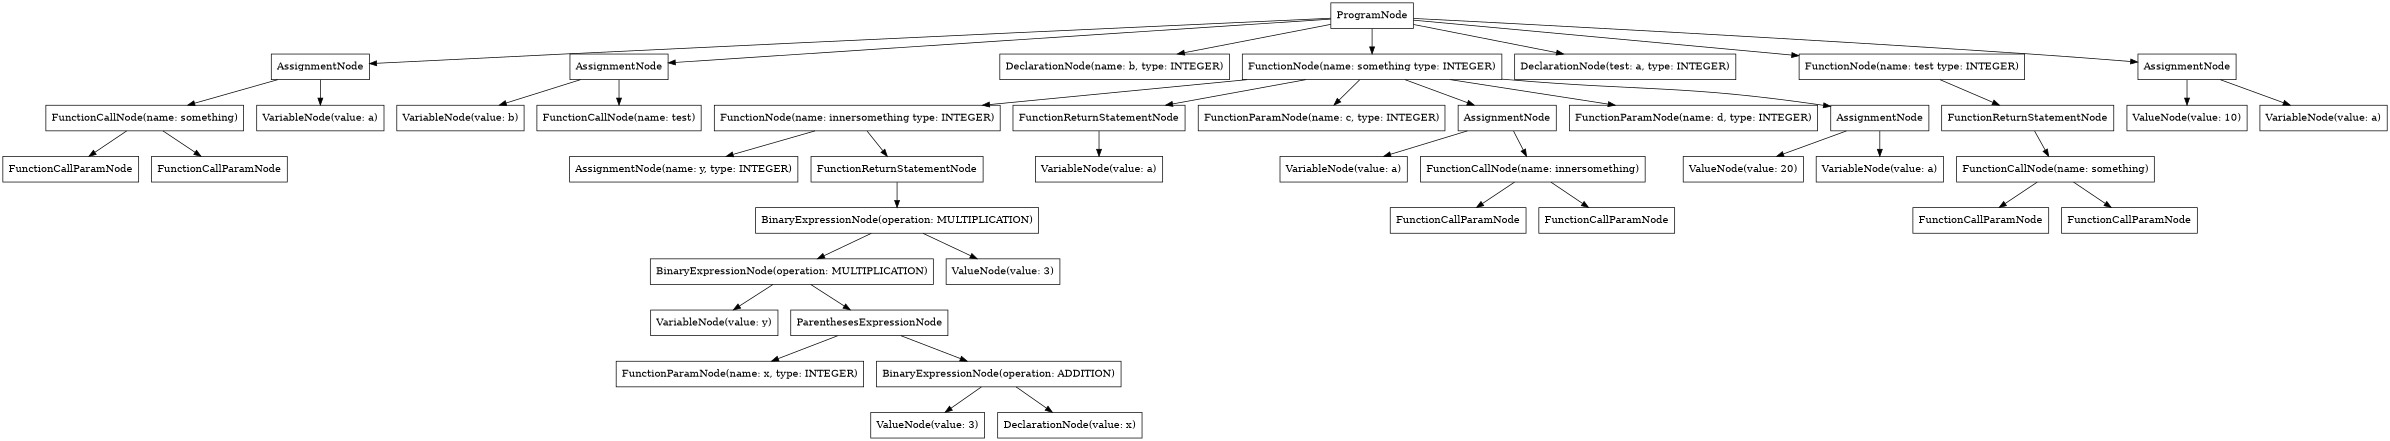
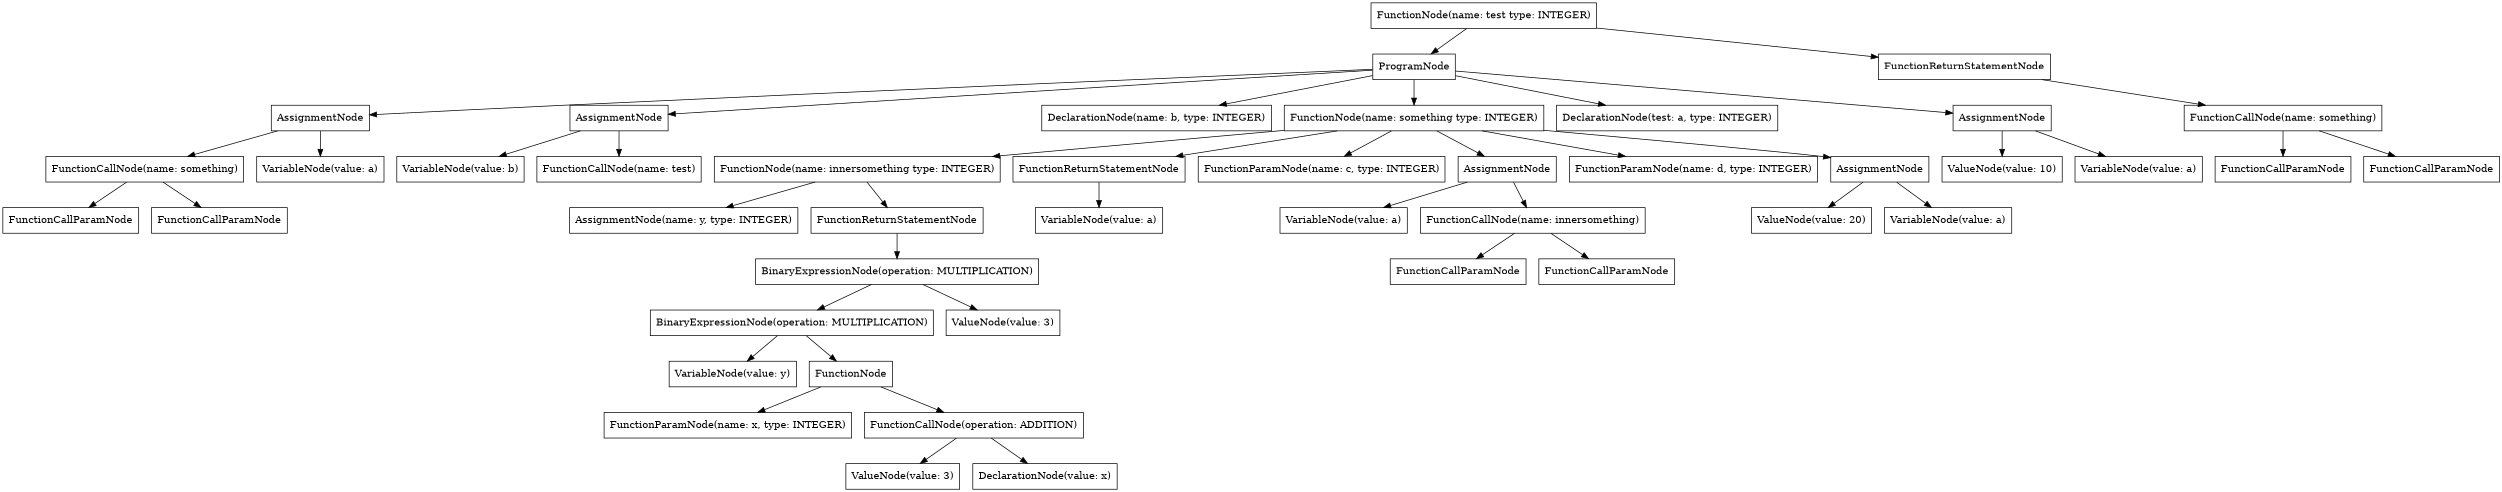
(1603, 38) -> (1452, 39)
(869, 323) -> (851, 374)
(999, 374) -> (974, 425)
